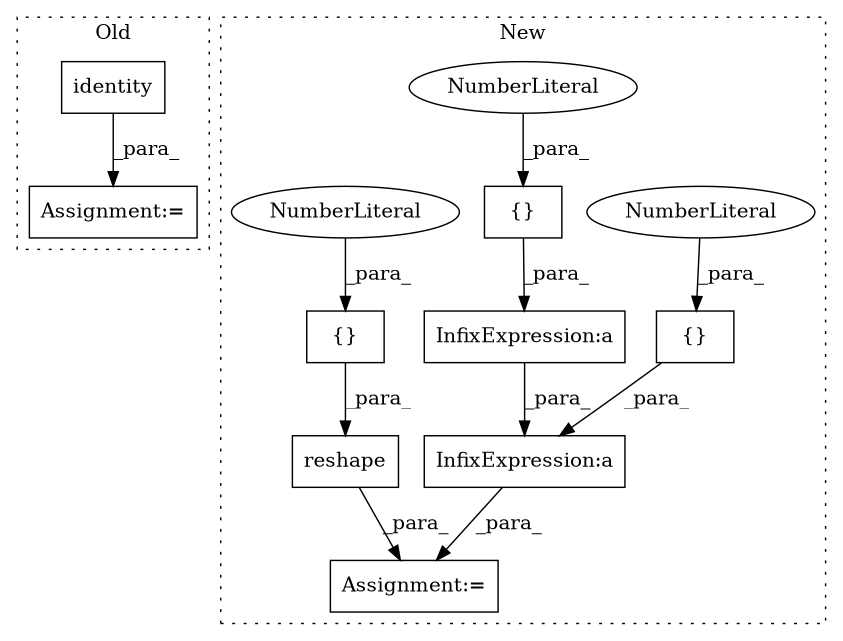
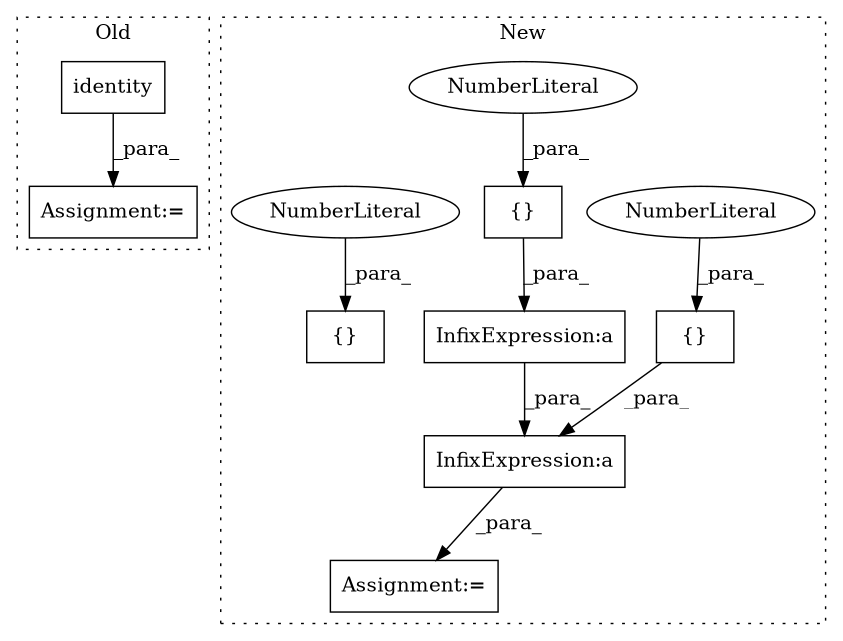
(345, 462) -> none
